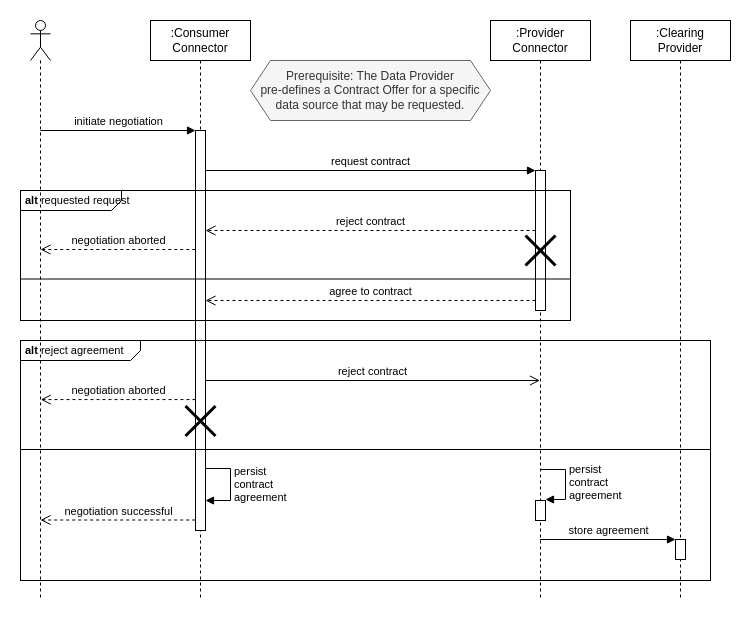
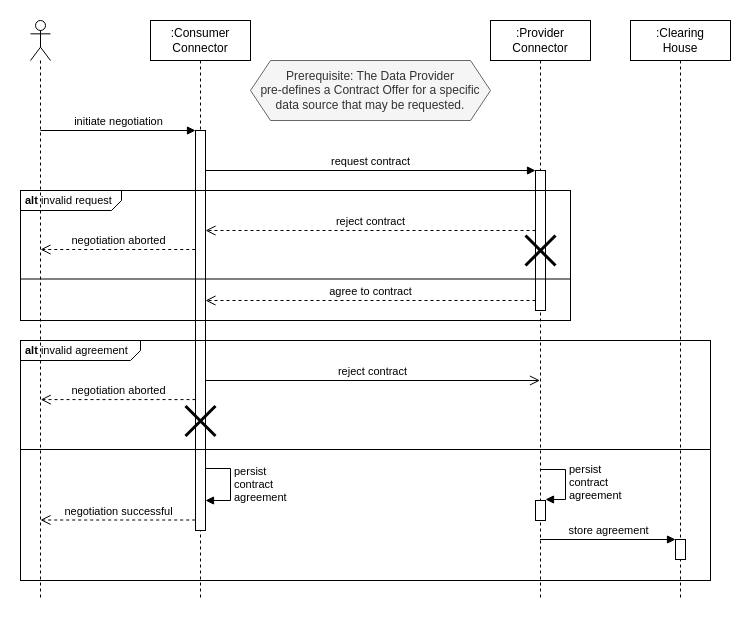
(681, 41) -> (681, 41)
(82, 197) -> (72, 197)
(79, 347) -> (78, 347)
